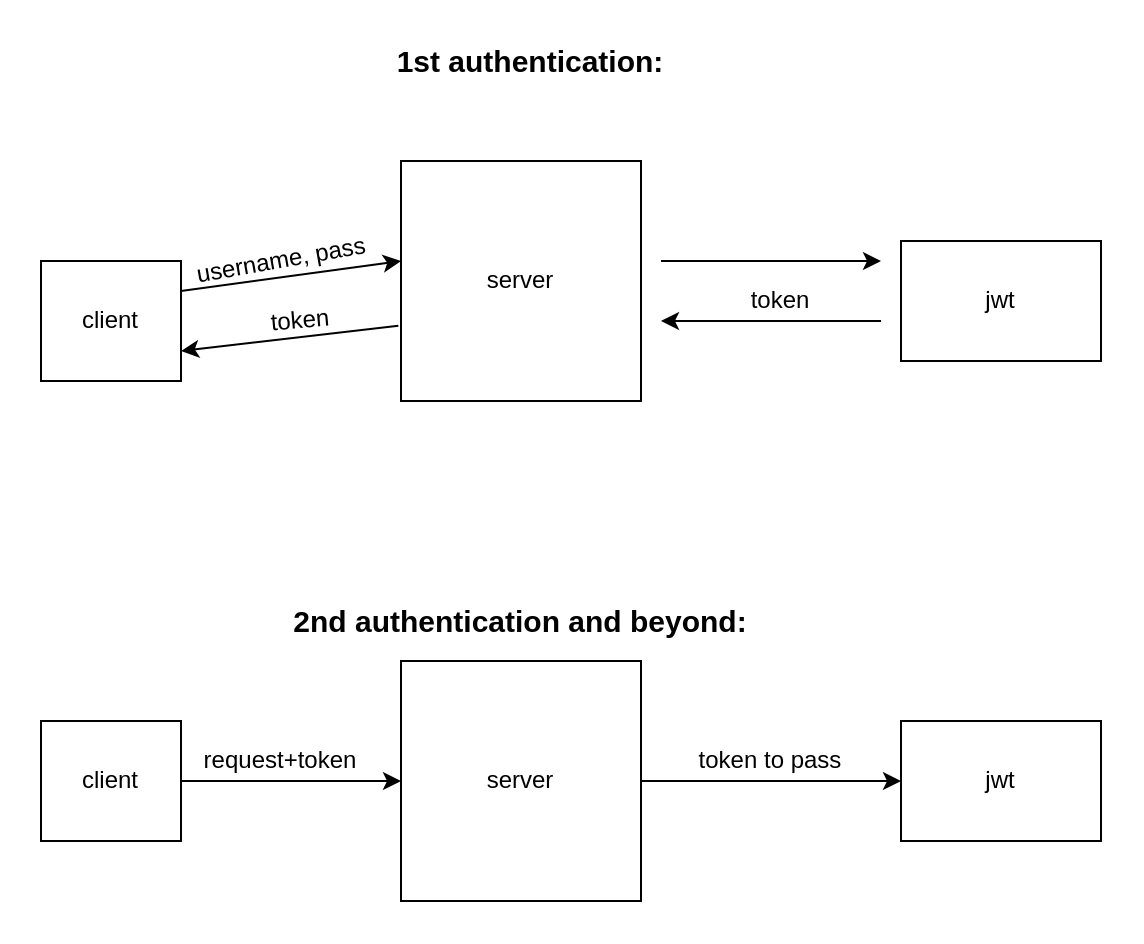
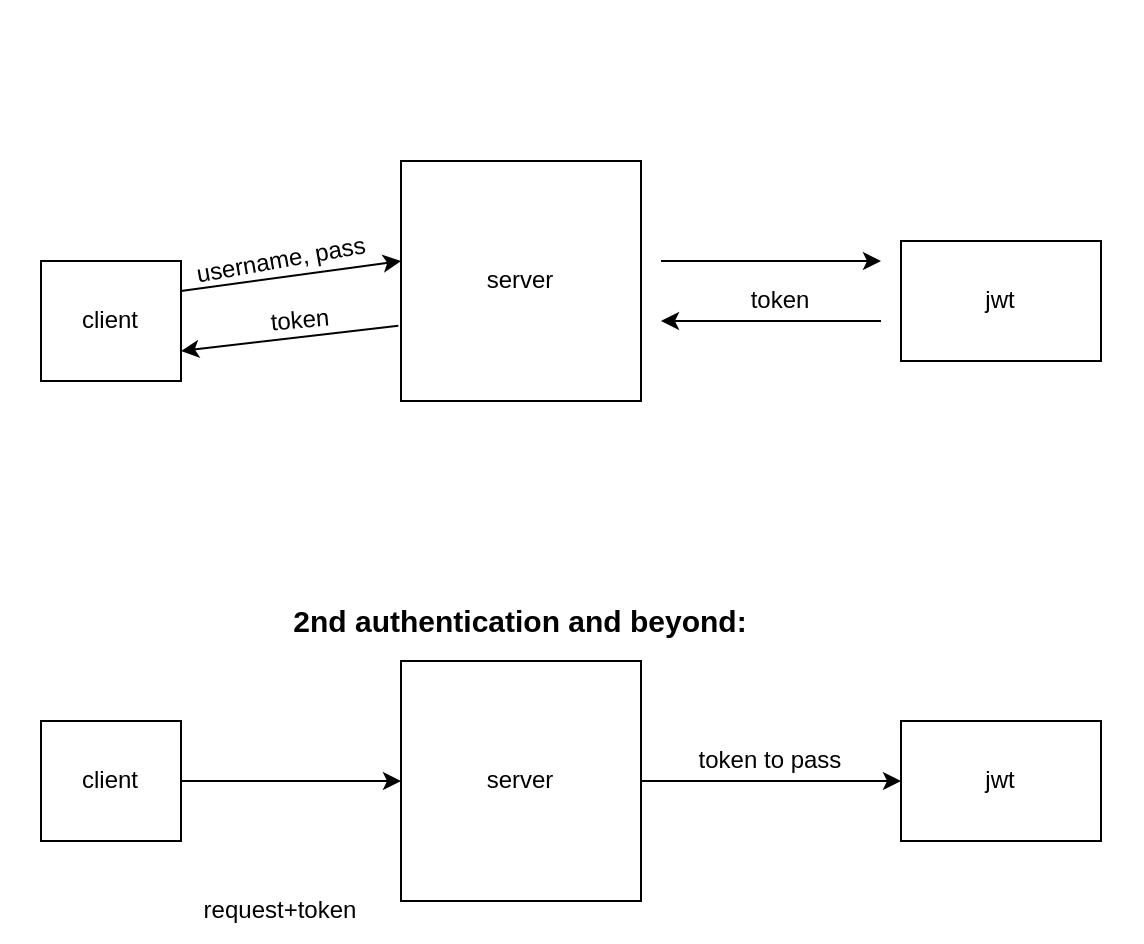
(531, 61) -> none
(281, 761) -> (281, 911)
